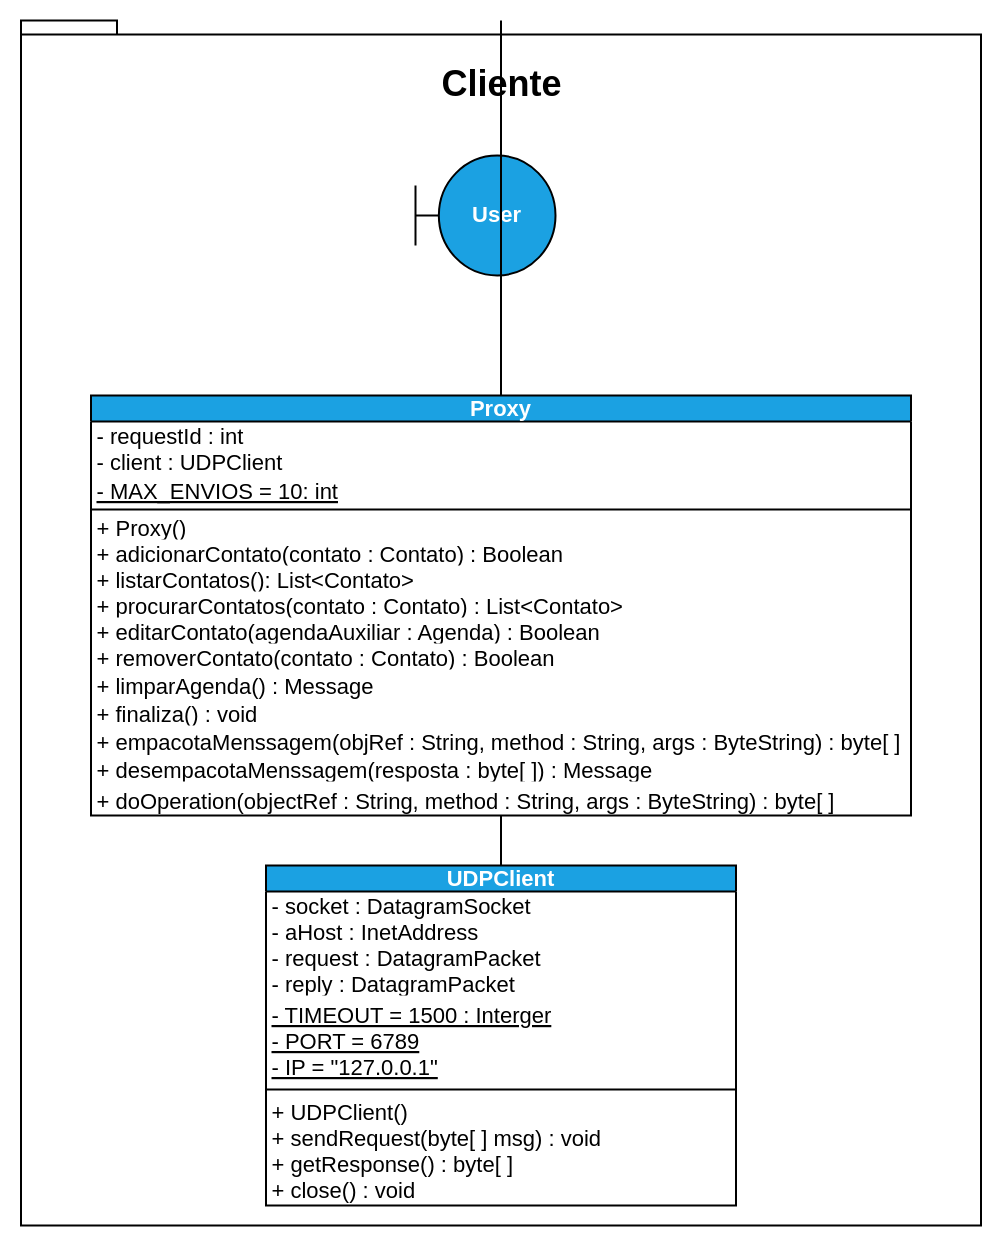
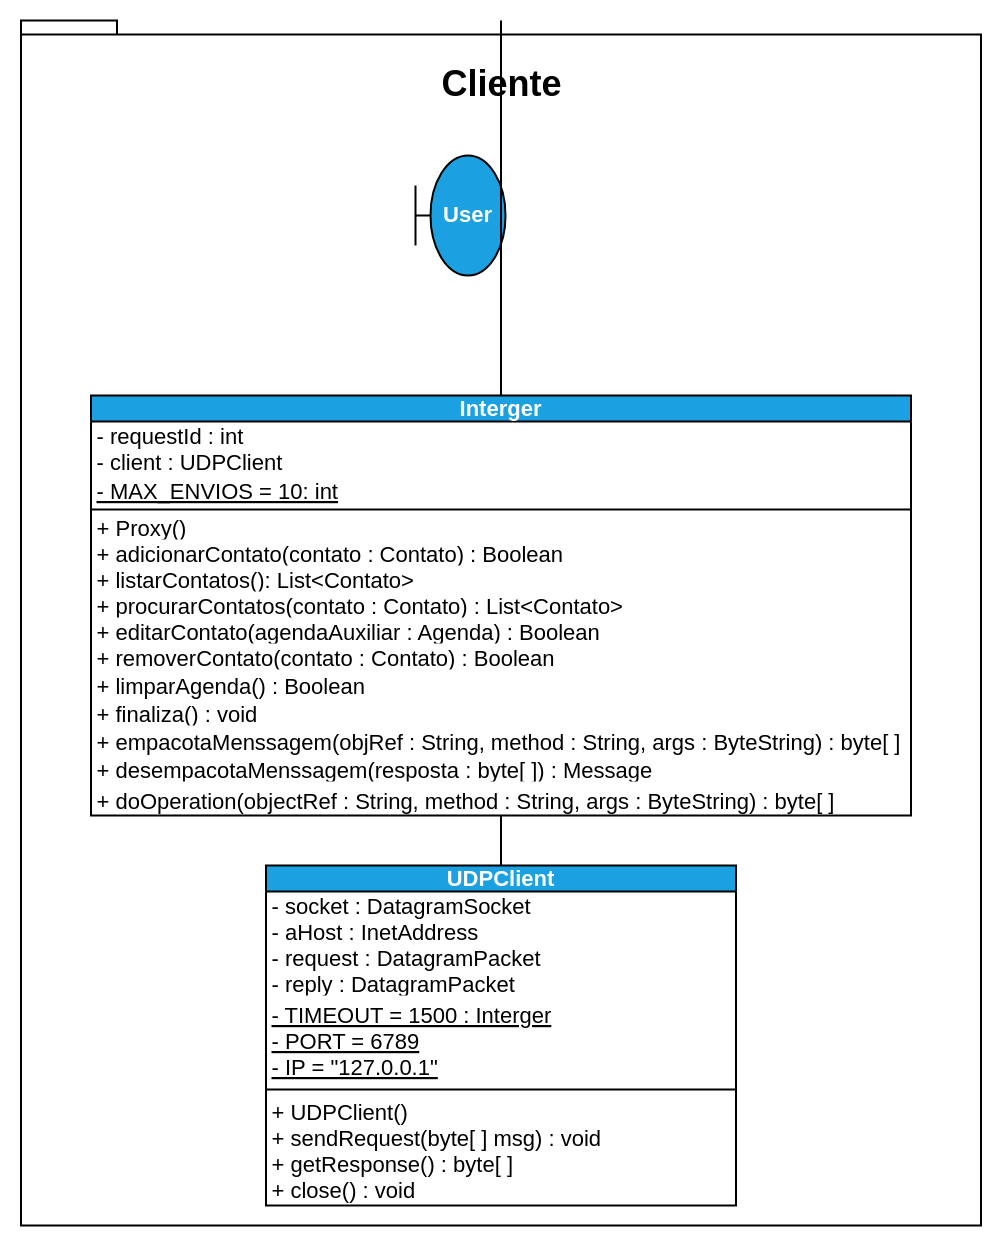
(486, 216) -> (461, 216)
(501, 409) -> (501, 409)
(240, 687) -> (237, 687)
